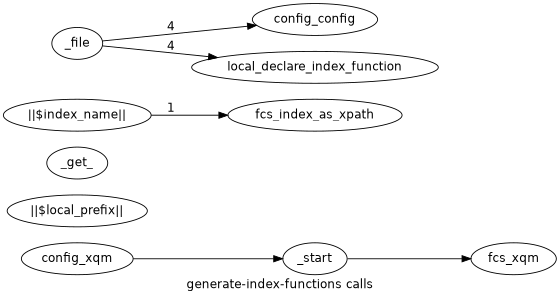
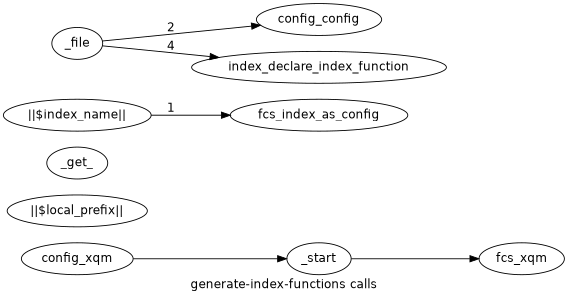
(171, 27) -> (171, 28)
(315, 67) -> (319, 67)
(315, 115) -> (319, 115)
